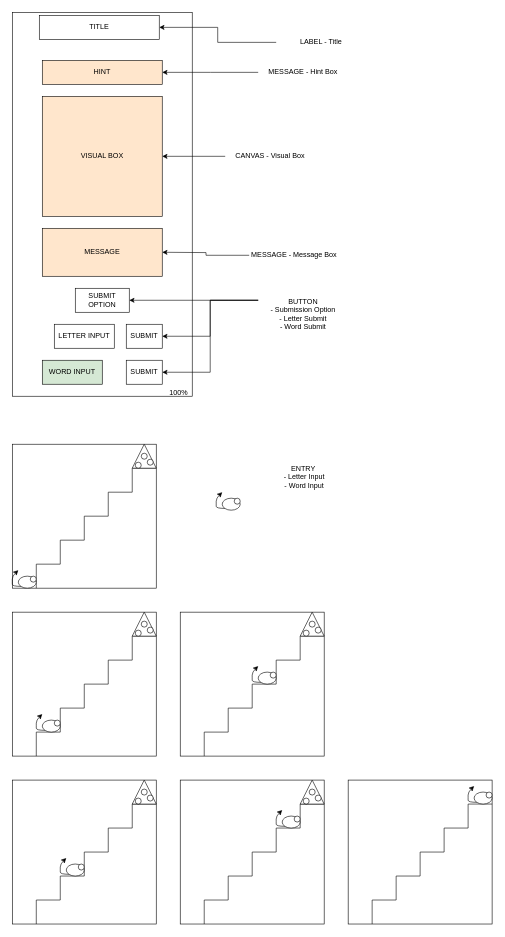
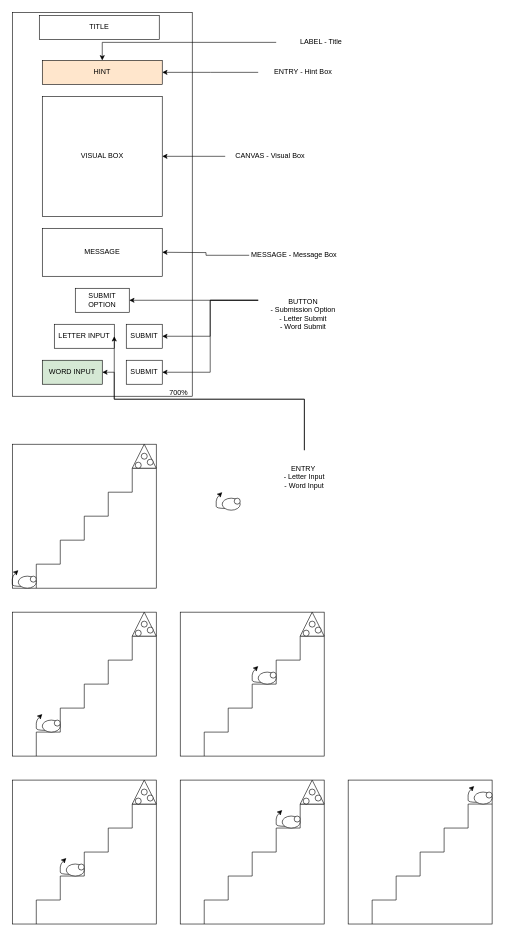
(191, 27) -> (159, 42)
(303, 72) -> (303, 72)
(102, 156) -> (102, 156)
(102, 252) -> (102, 252)
none -> (114, 341)
none -> (108, 372)
(178, 393) -> (178, 393)
